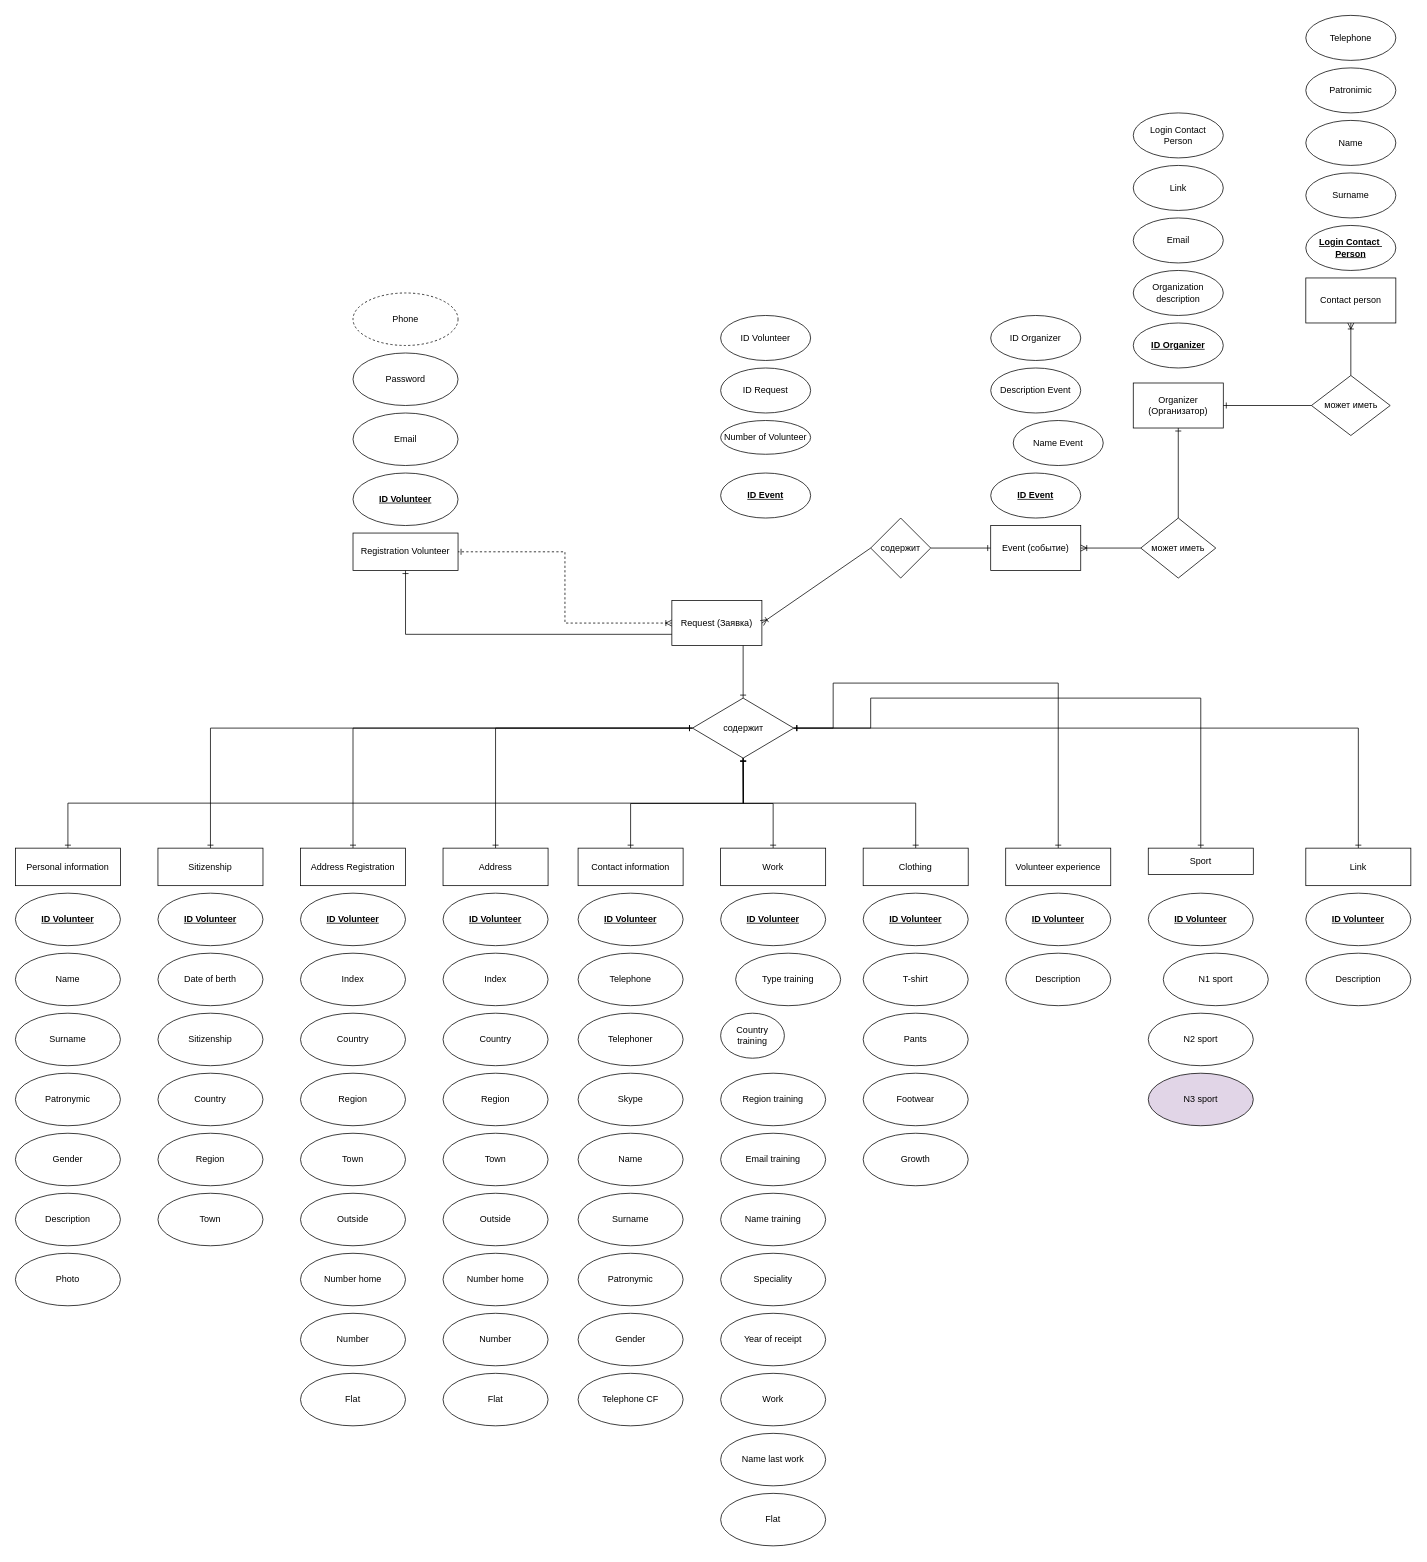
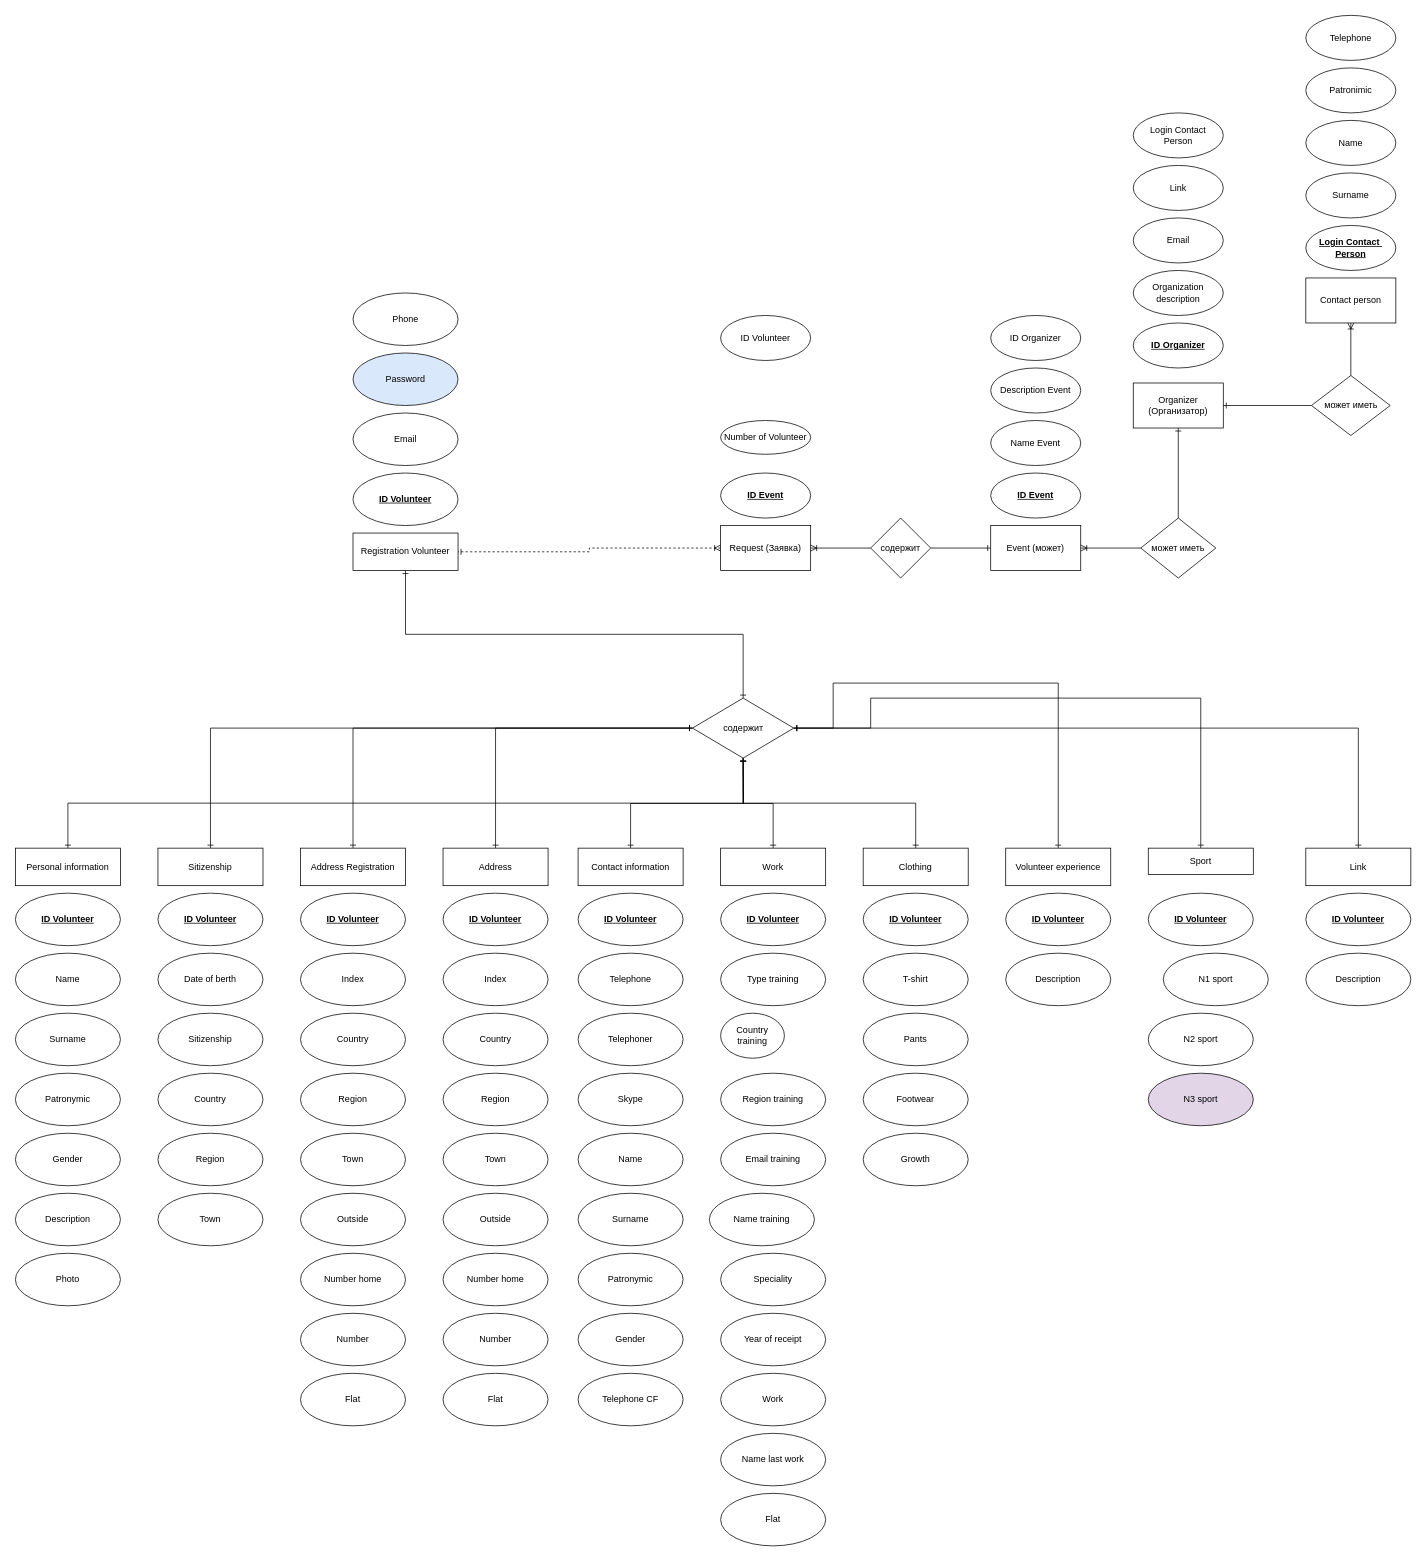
(405, 319) -> (405, 319)
(405, 379) -> (405, 379)
(765, 390) -> none
(1058, 443) -> (1035, 443)
(1035, 548) -> (1035, 548)
(717, 623) -> (765, 548)
(788, 979) -> (773, 979)
(773, 1219) -> (762, 1219)
